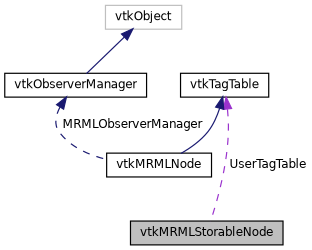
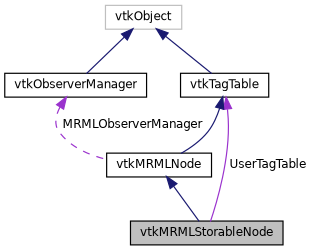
none -> (189, 55)
(69, 142) -> (69, 142)
(225, 166) -> (225, 166)
none -> (186, 204)
